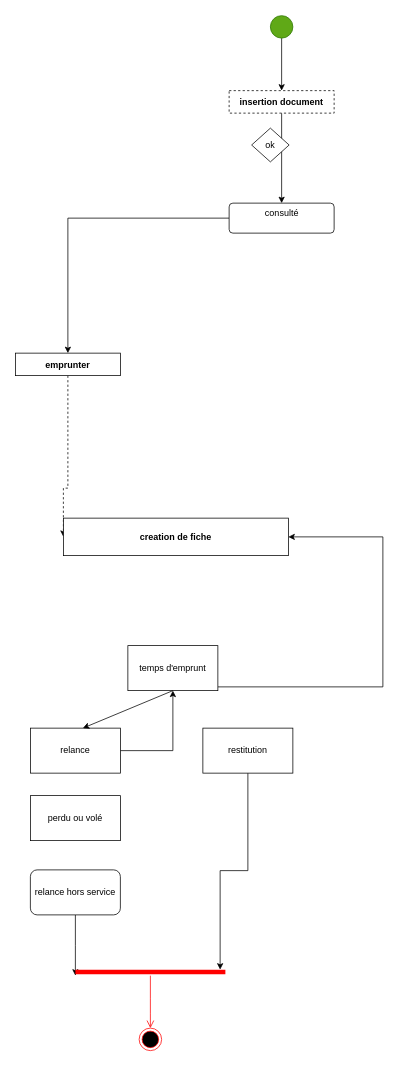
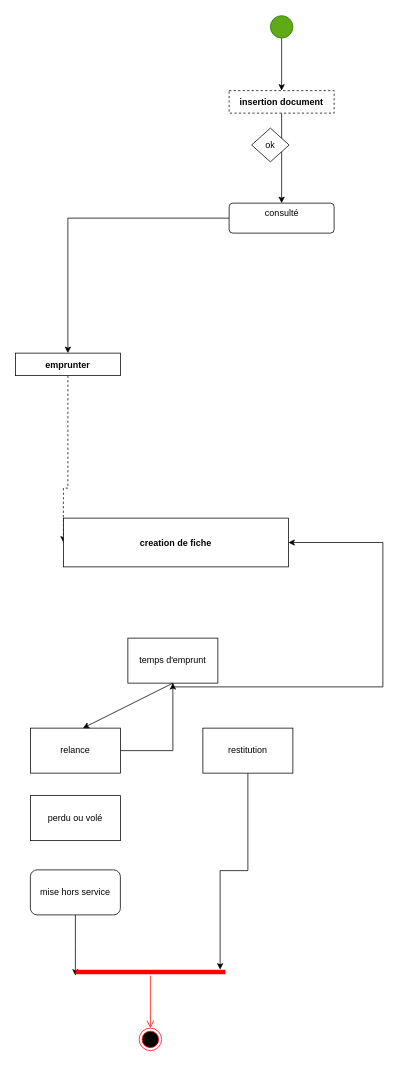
(176, 537) -> (176, 542)
(173, 668) -> (173, 660)
(75, 892) -> (75, 892)
